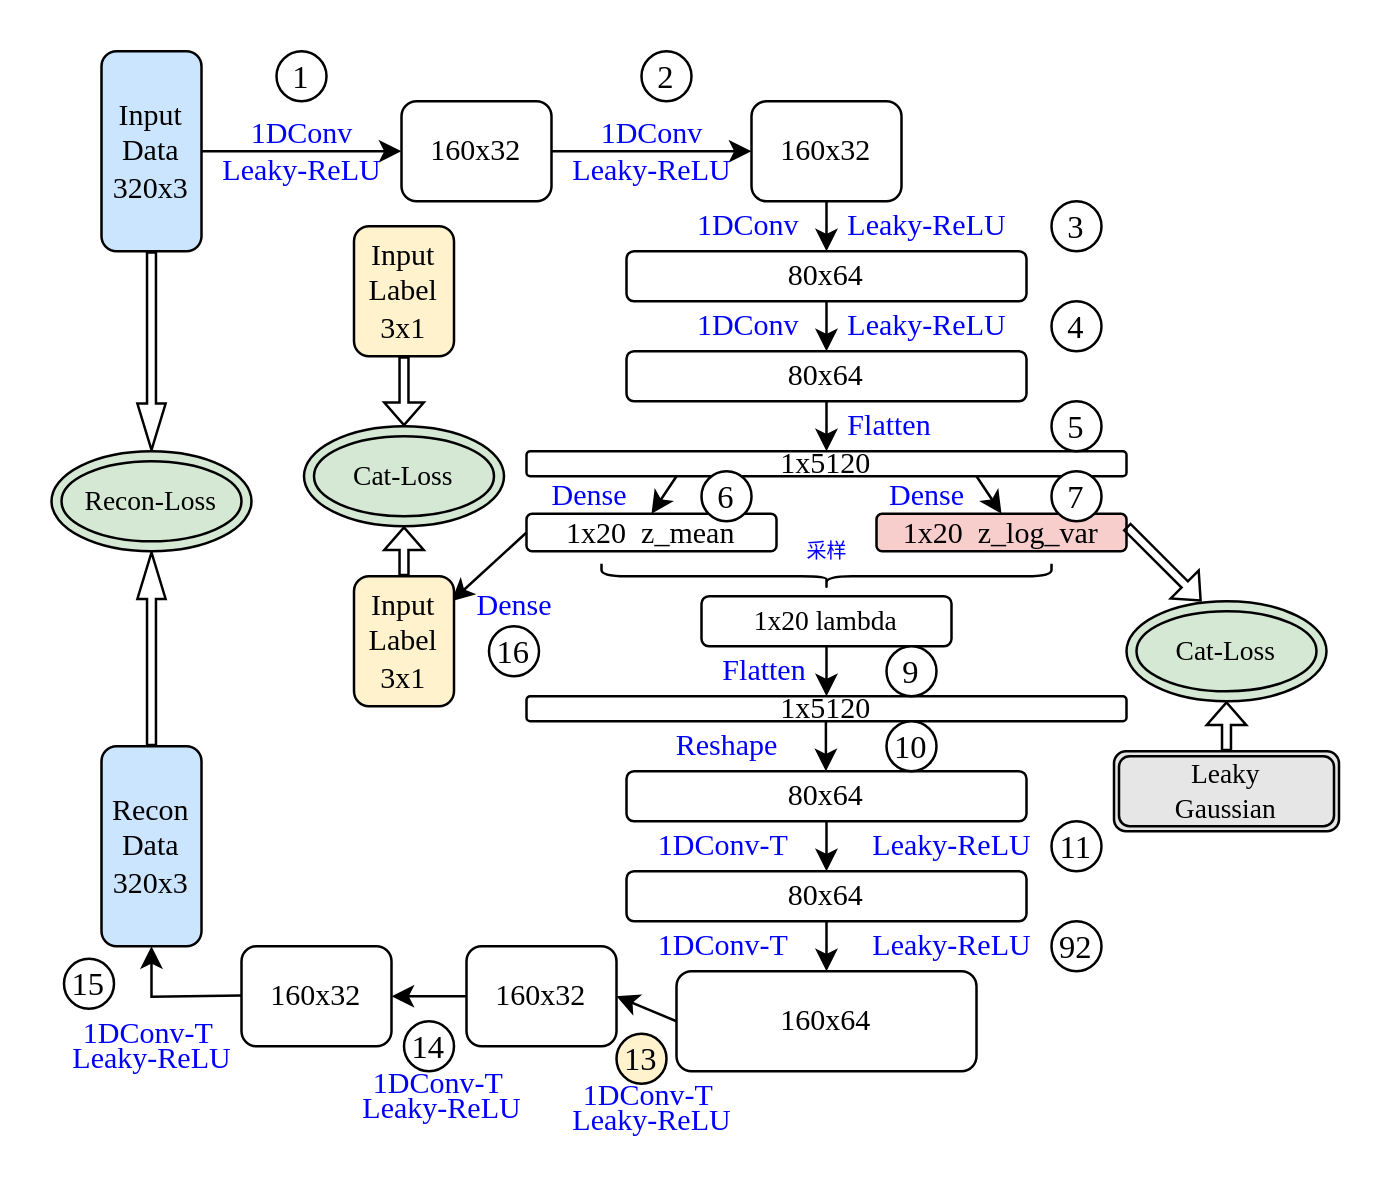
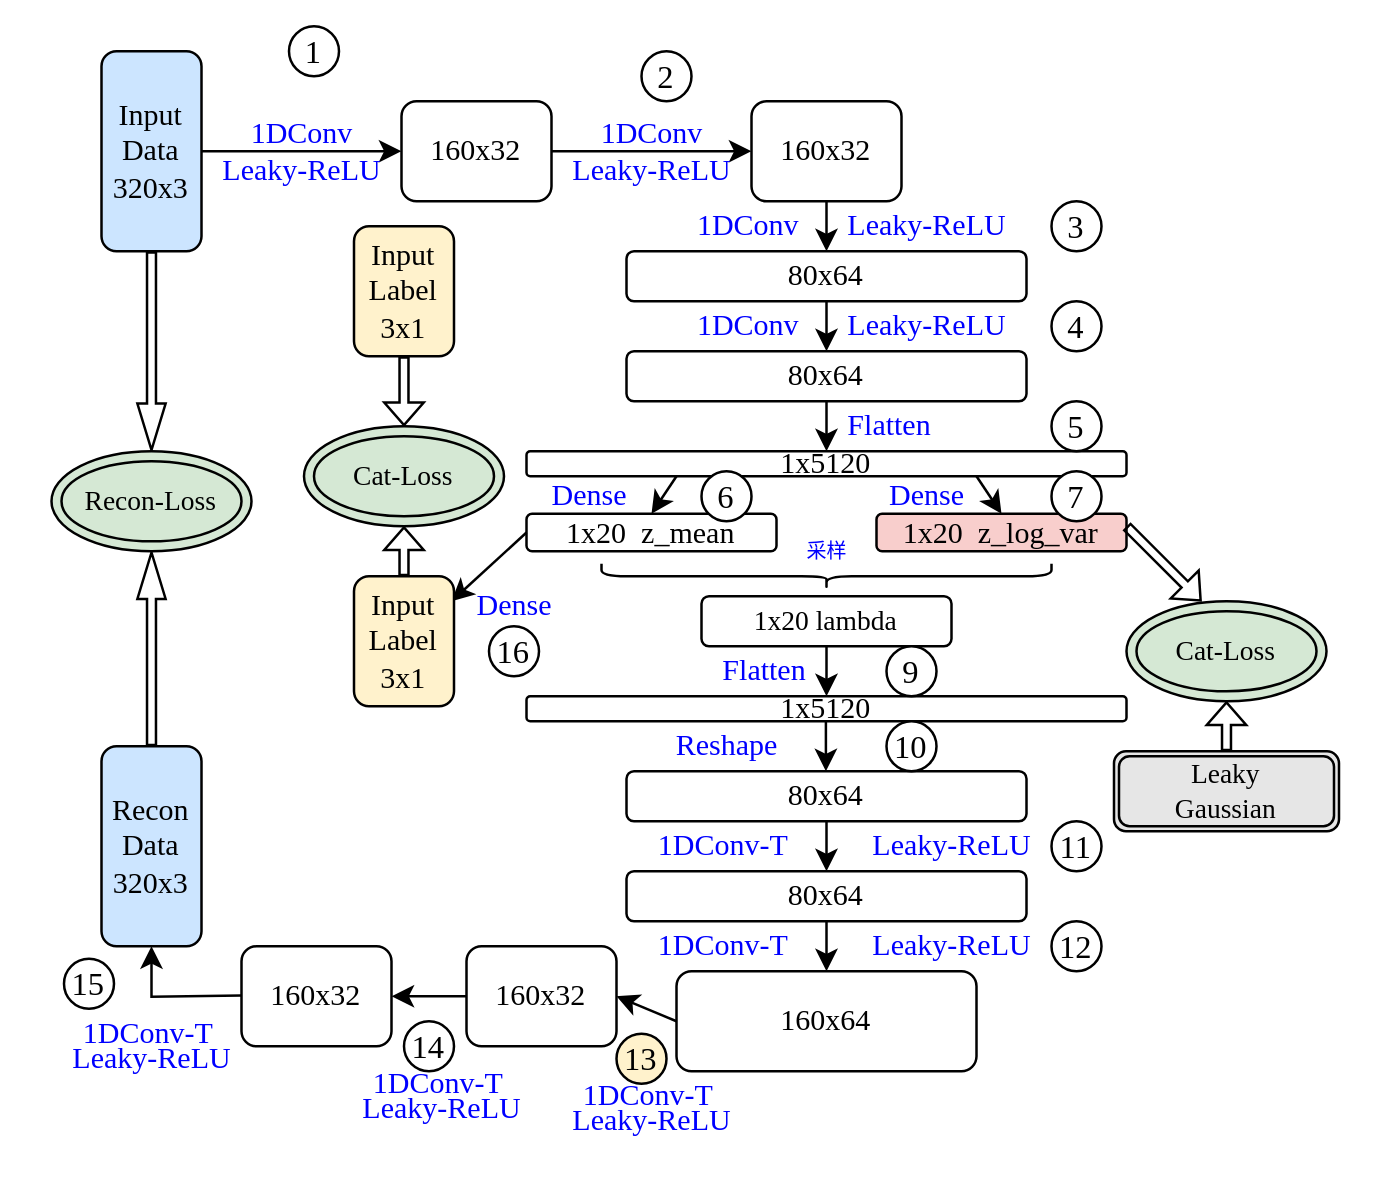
(301, 76) -> (314, 51)
(1076, 946) -> (1076, 946)
